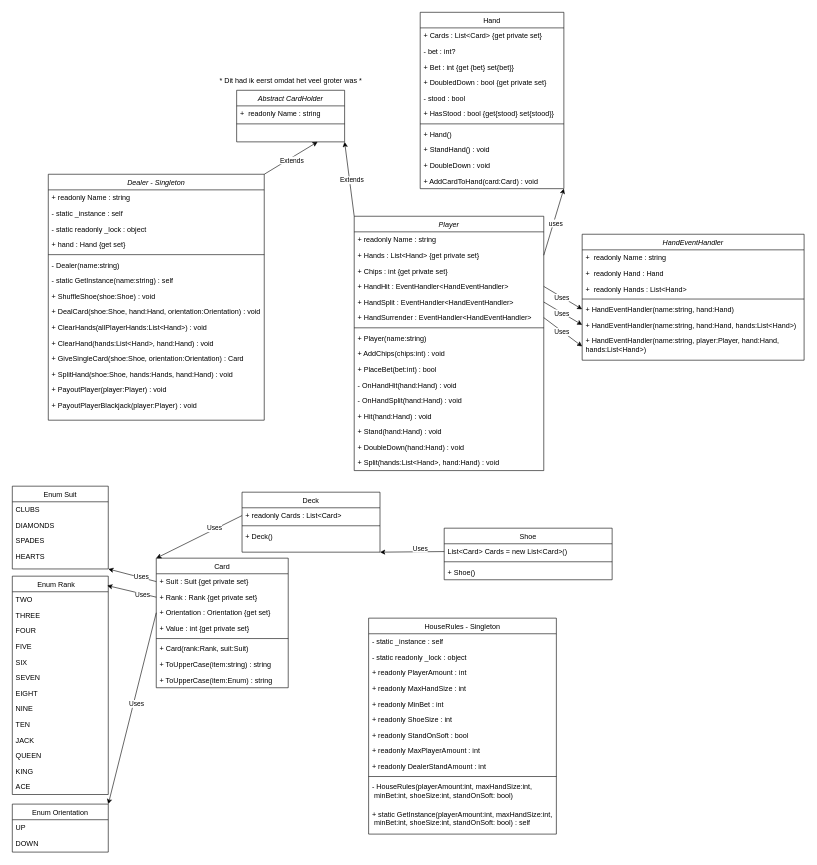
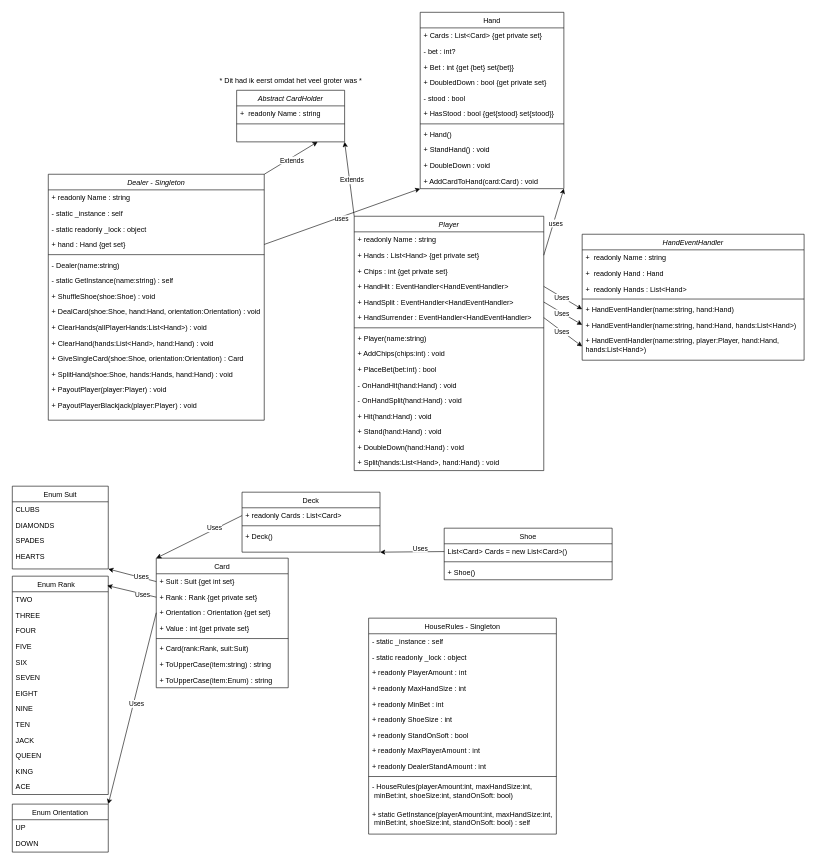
none -> (341, 217)
(213, 582) -> (205, 582)
